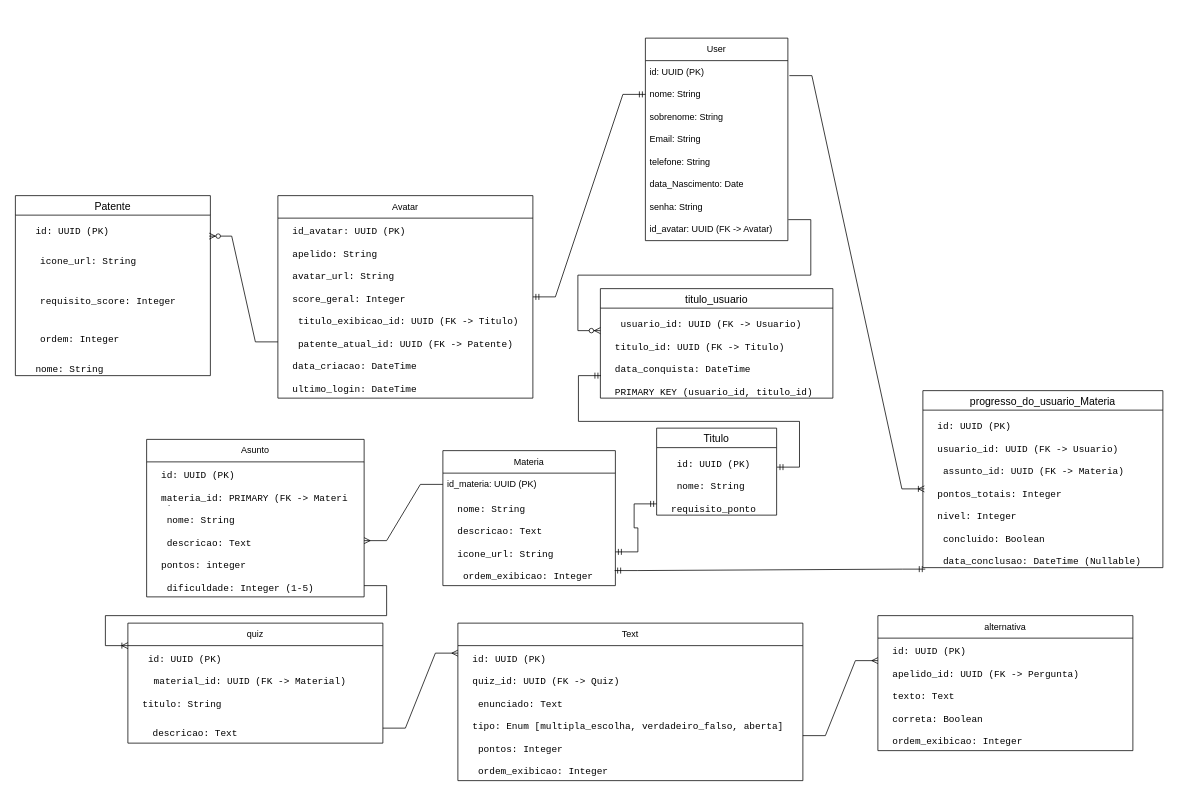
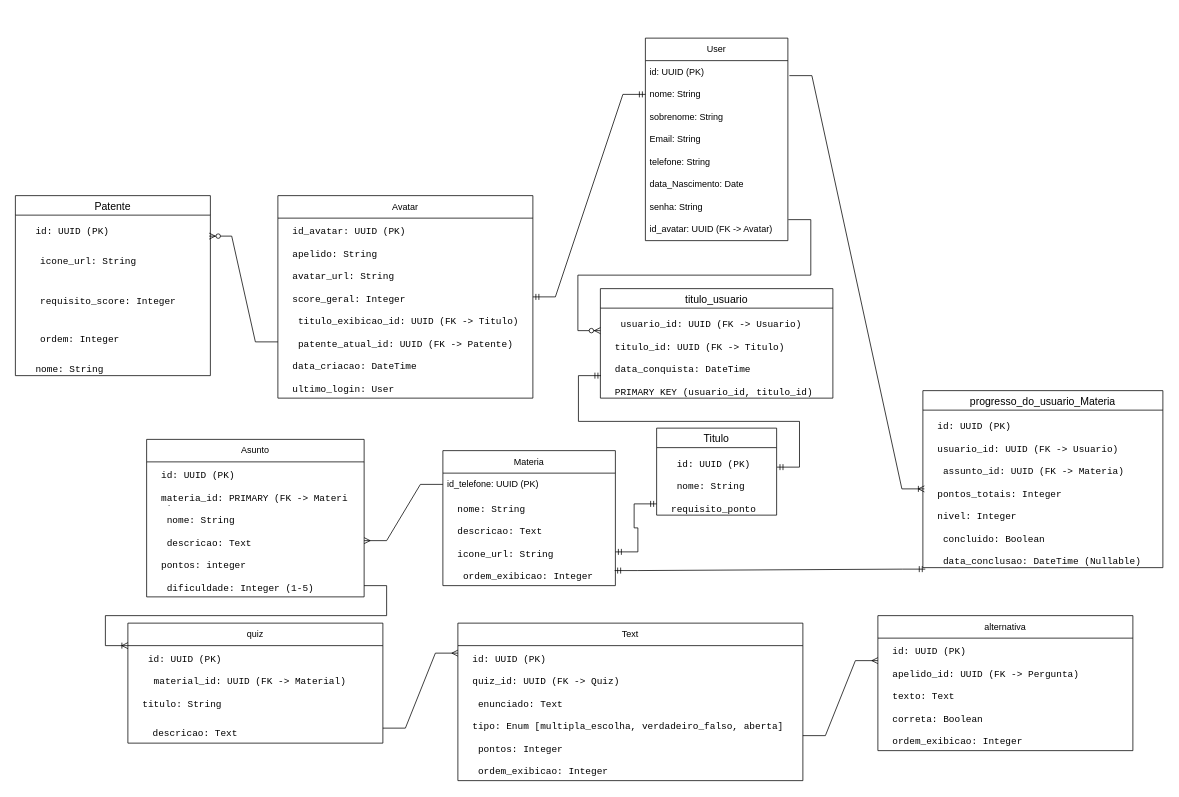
(330, 387) -> (321, 387)
(494, 484) -> (497, 484)
